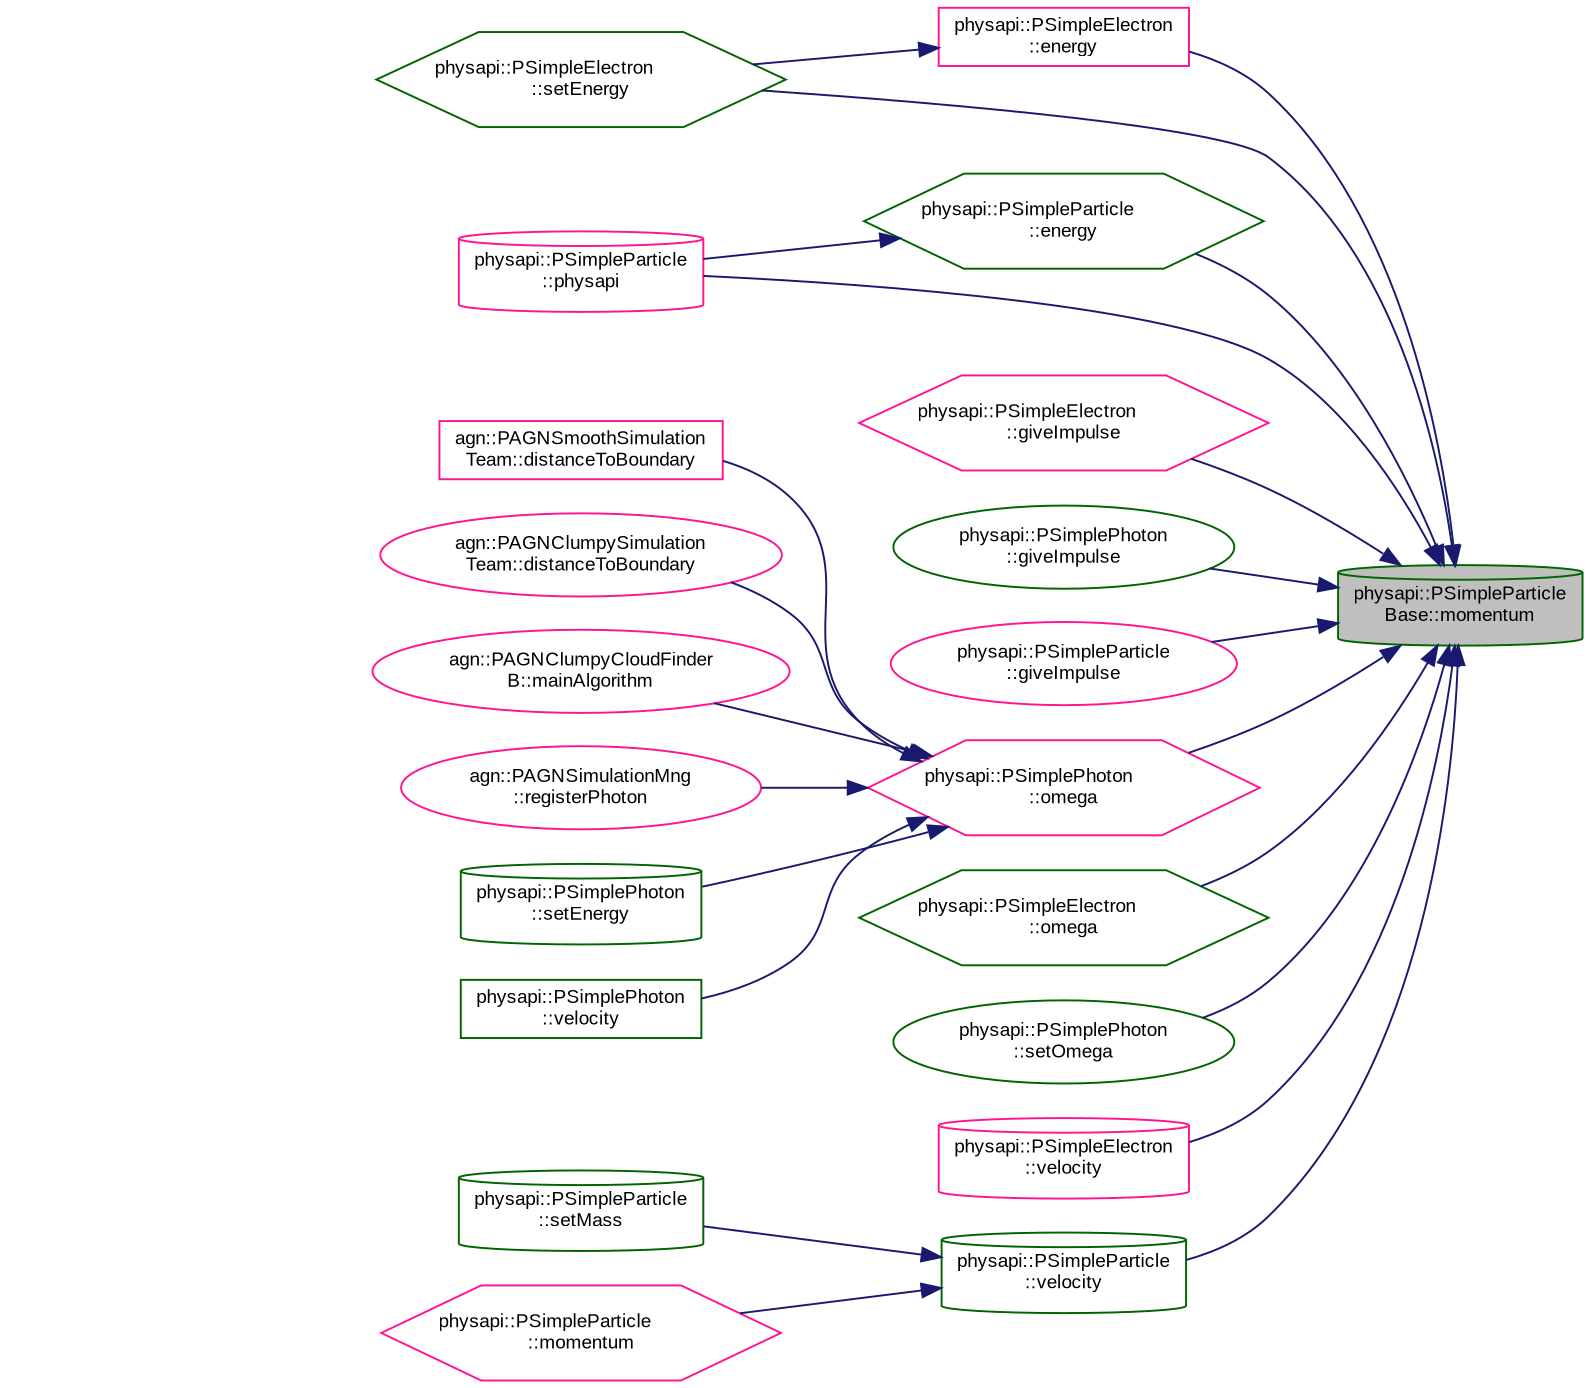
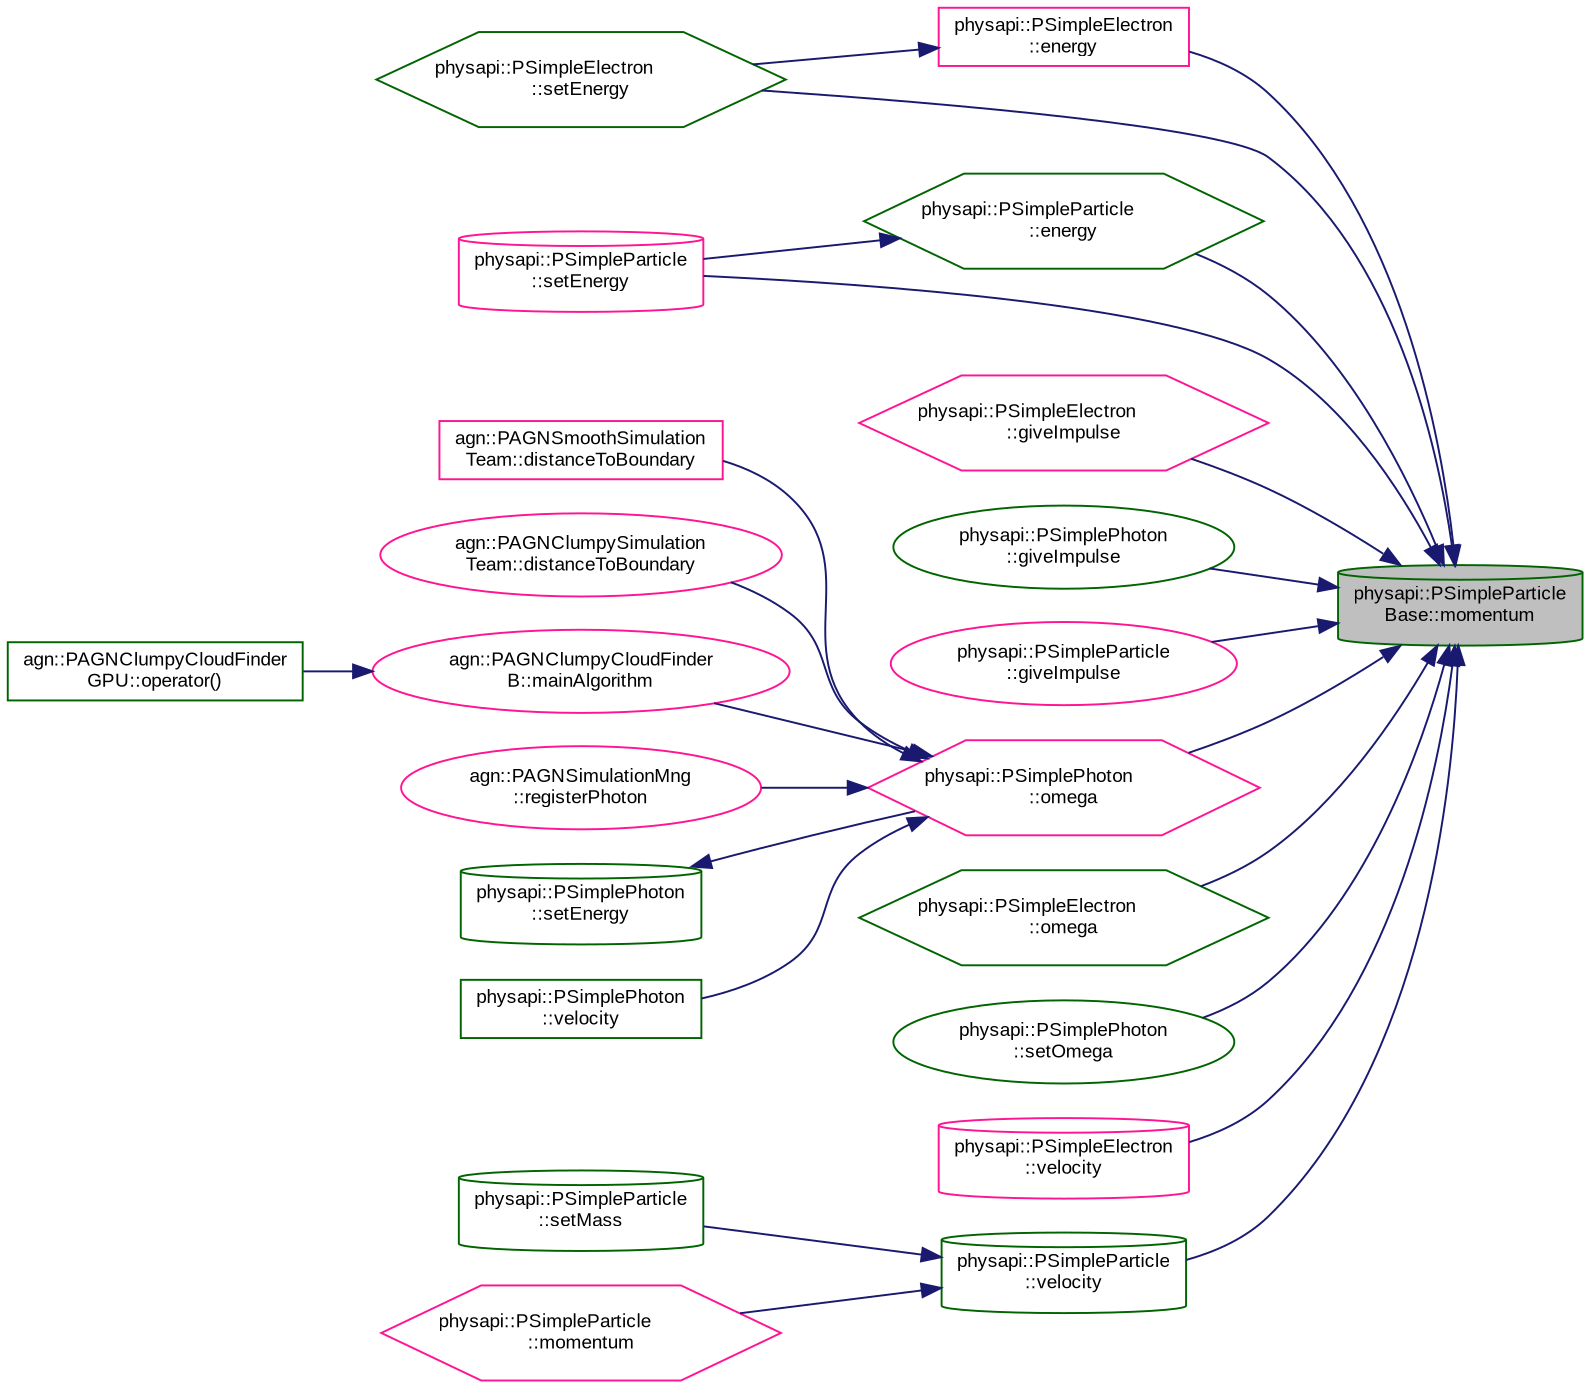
(581, 272) -> (581, 272)
none -> (155, 671)
(815, 861) -> (813, 835)
